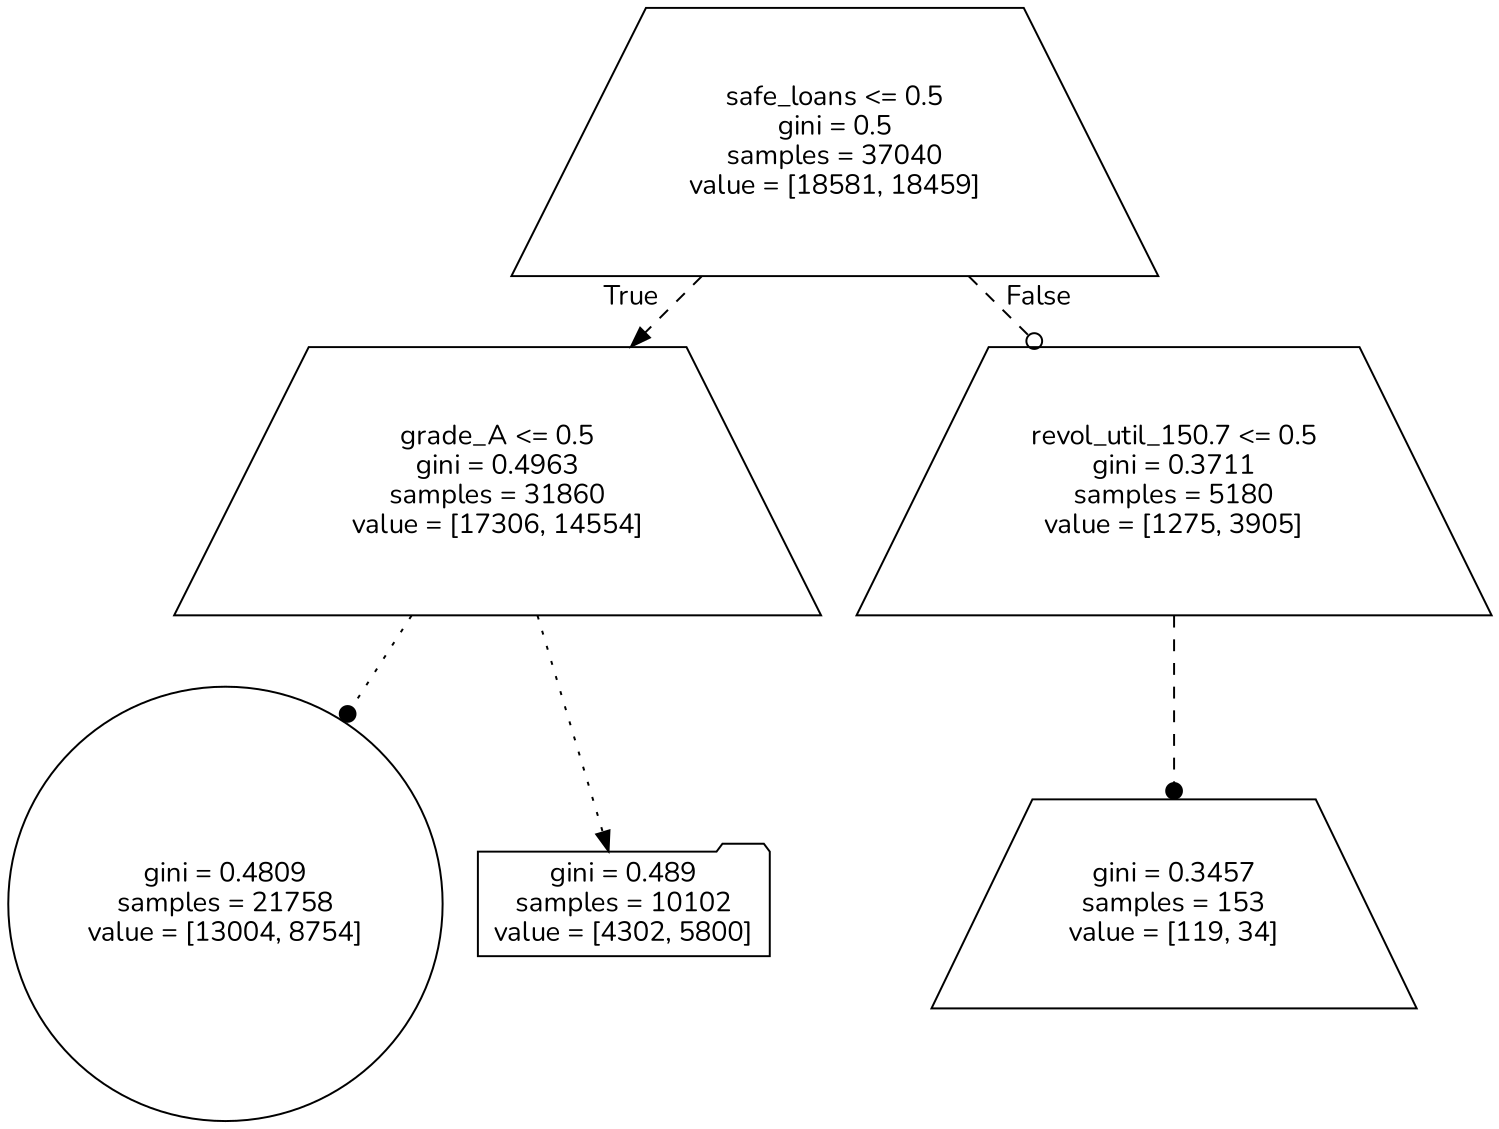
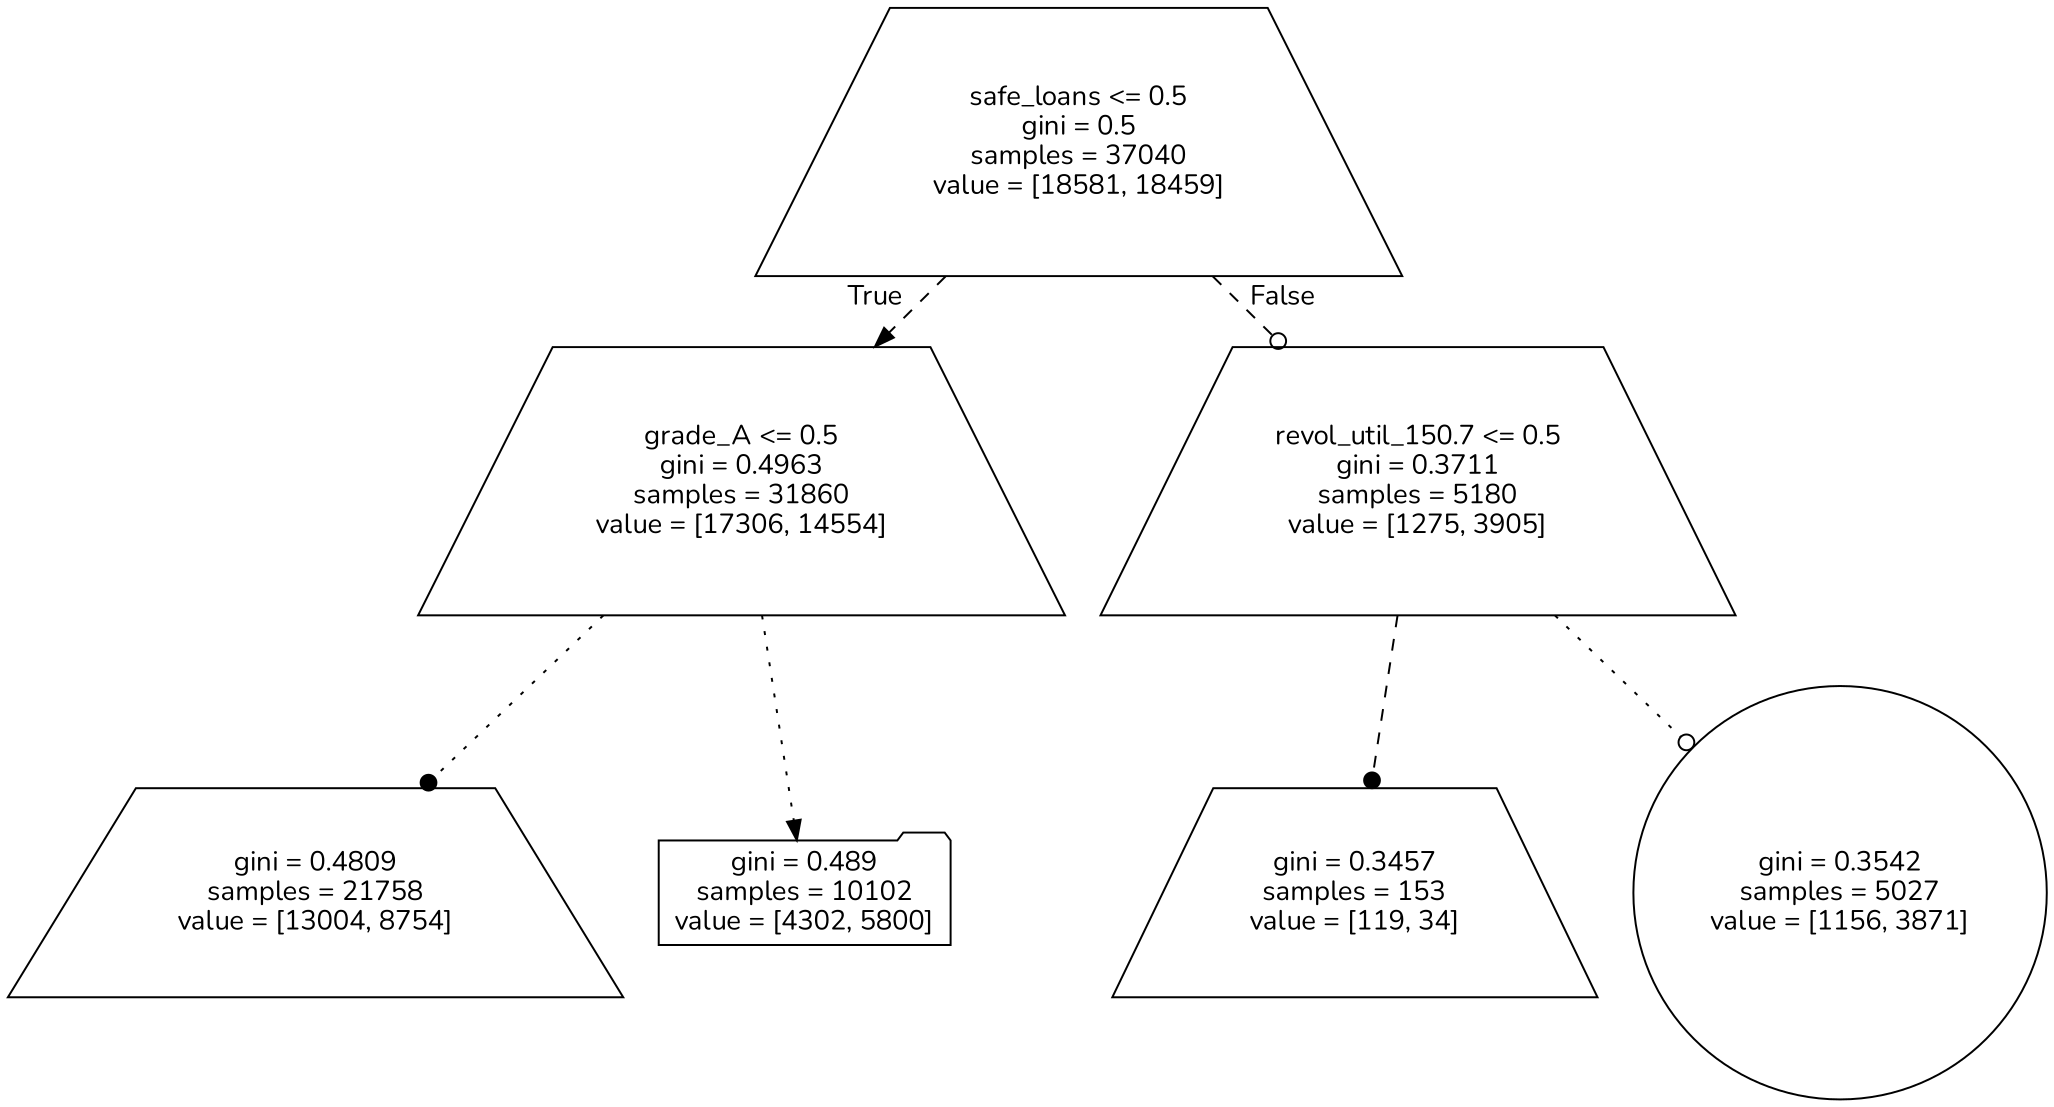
none -> (1840, 893)
(225, 904) -> (316, 893)
